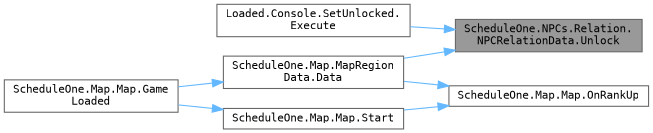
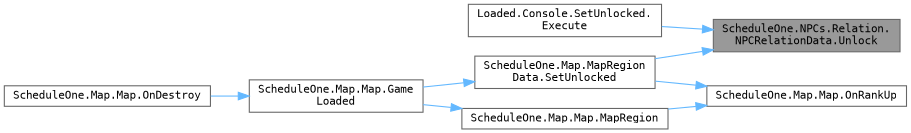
(313, 72) -> (565, 72)
none -> (107, 96)
(313, 119) -> (565, 119)
